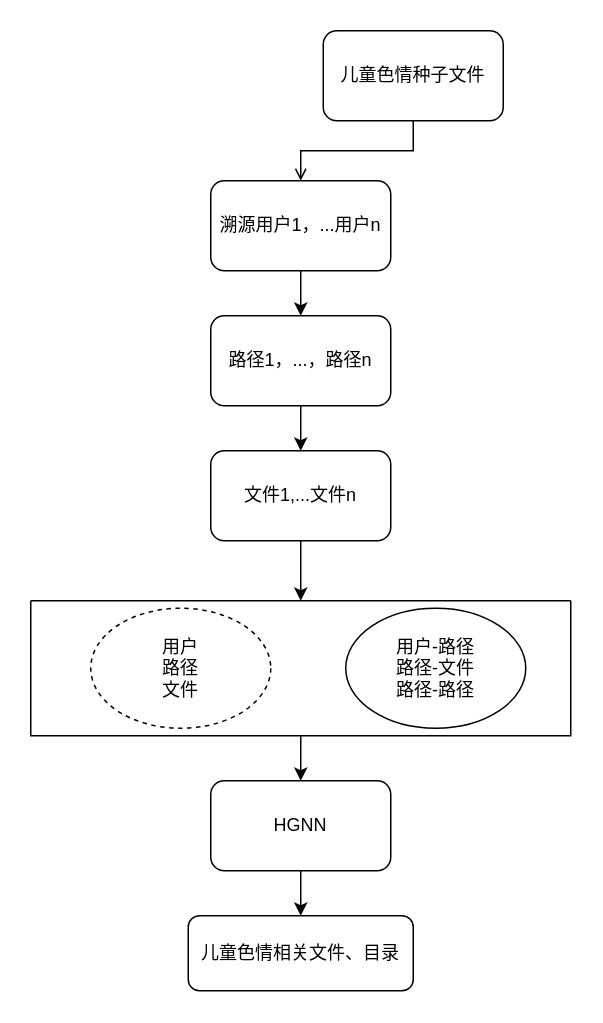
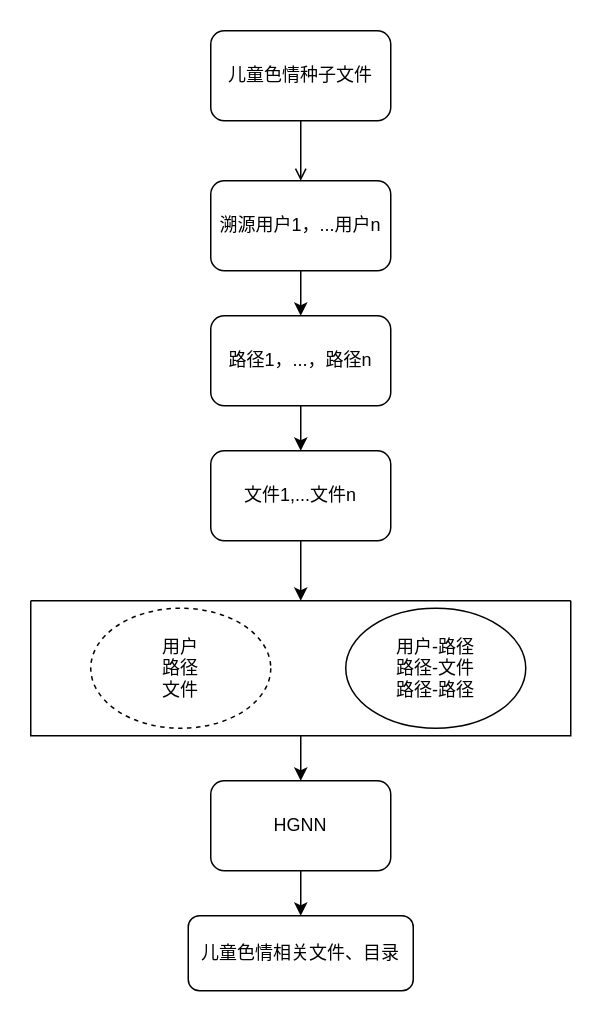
(413, 76) -> (301, 76)
